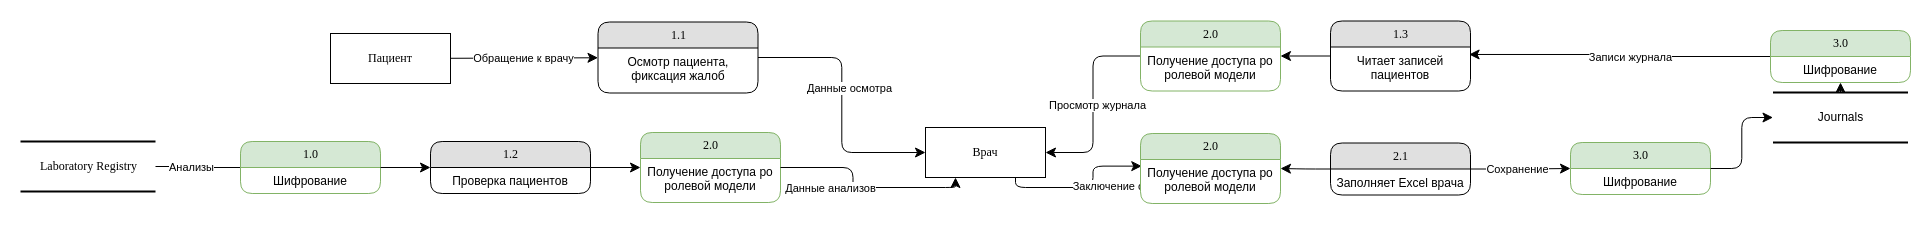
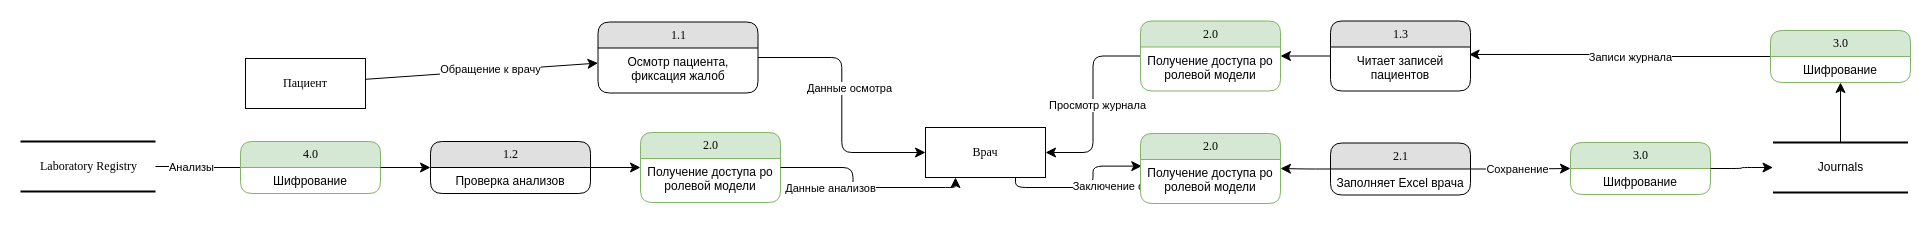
(391, 59) -> (306, 84)
(1841, 118) -> (1841, 168)
(311, 155) -> (311, 155)
(511, 182) -> (511, 182)
